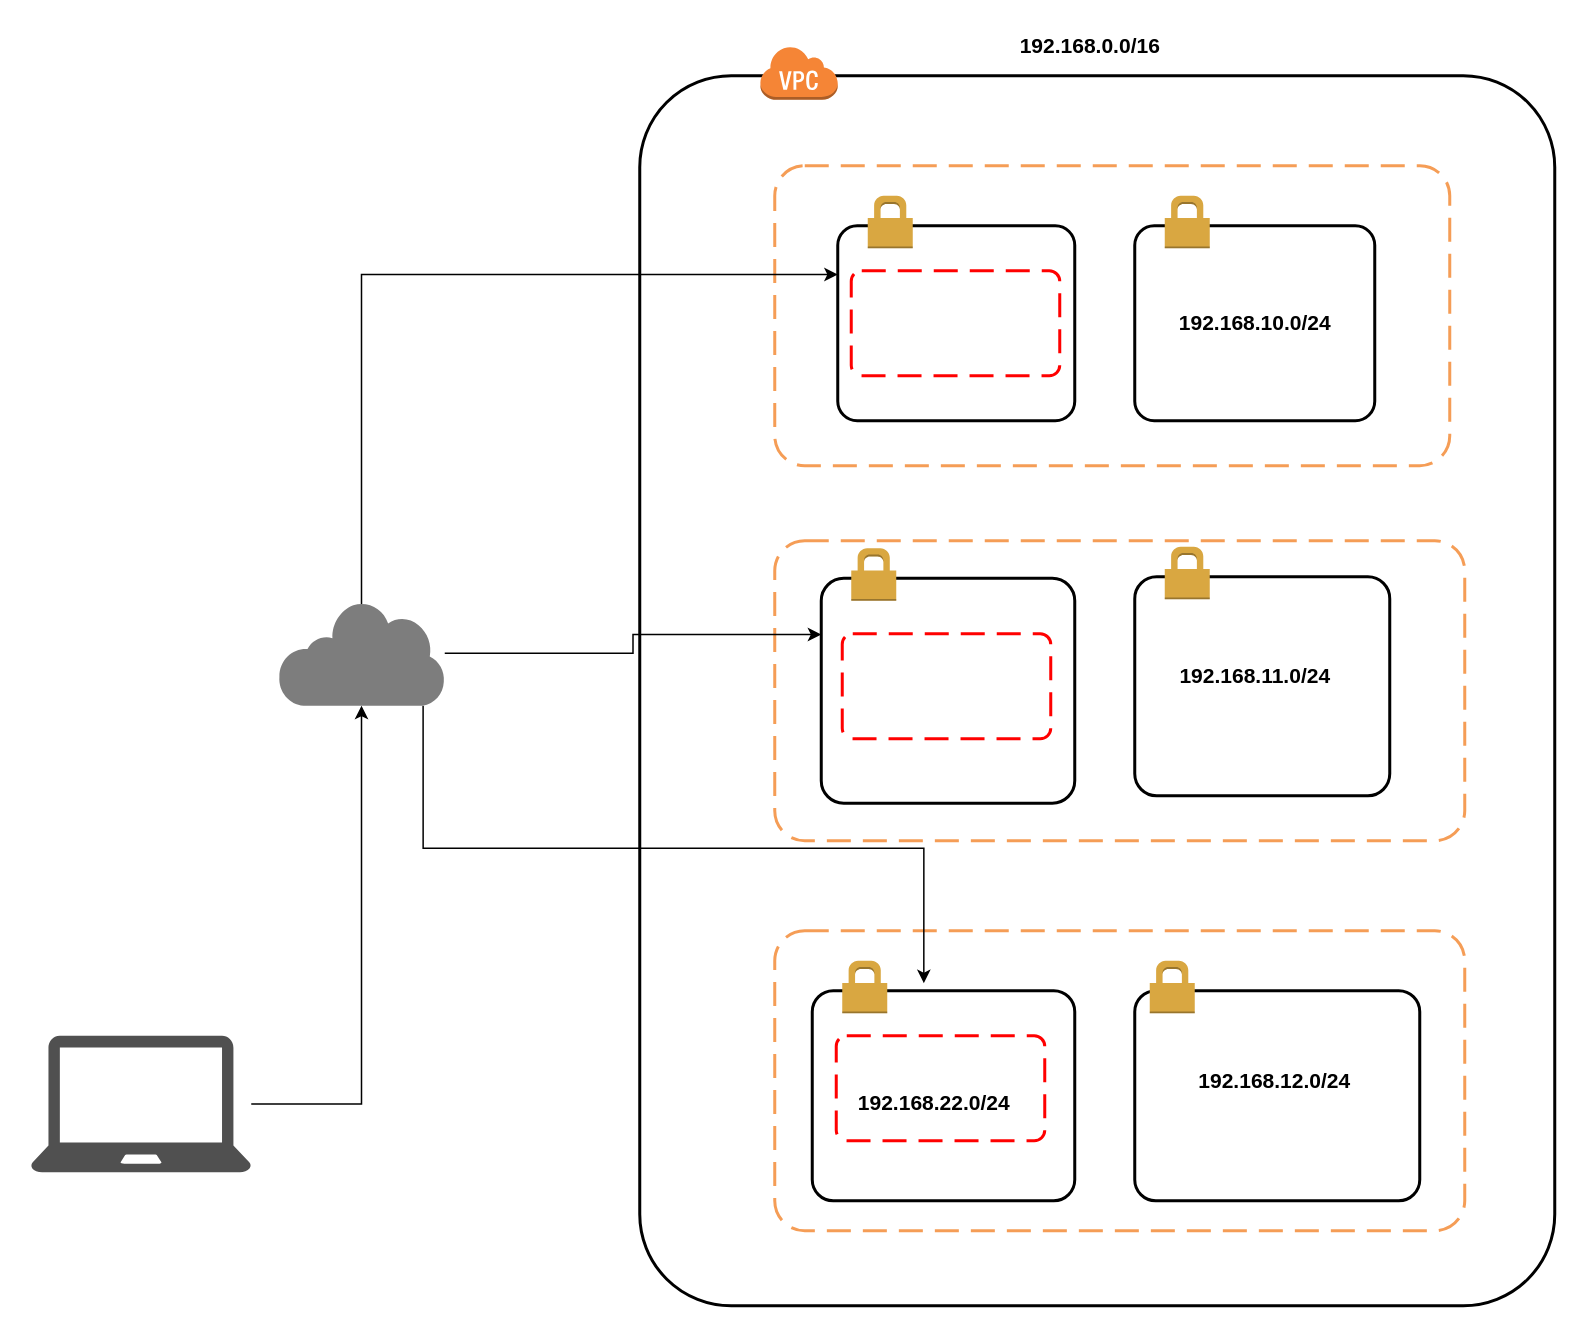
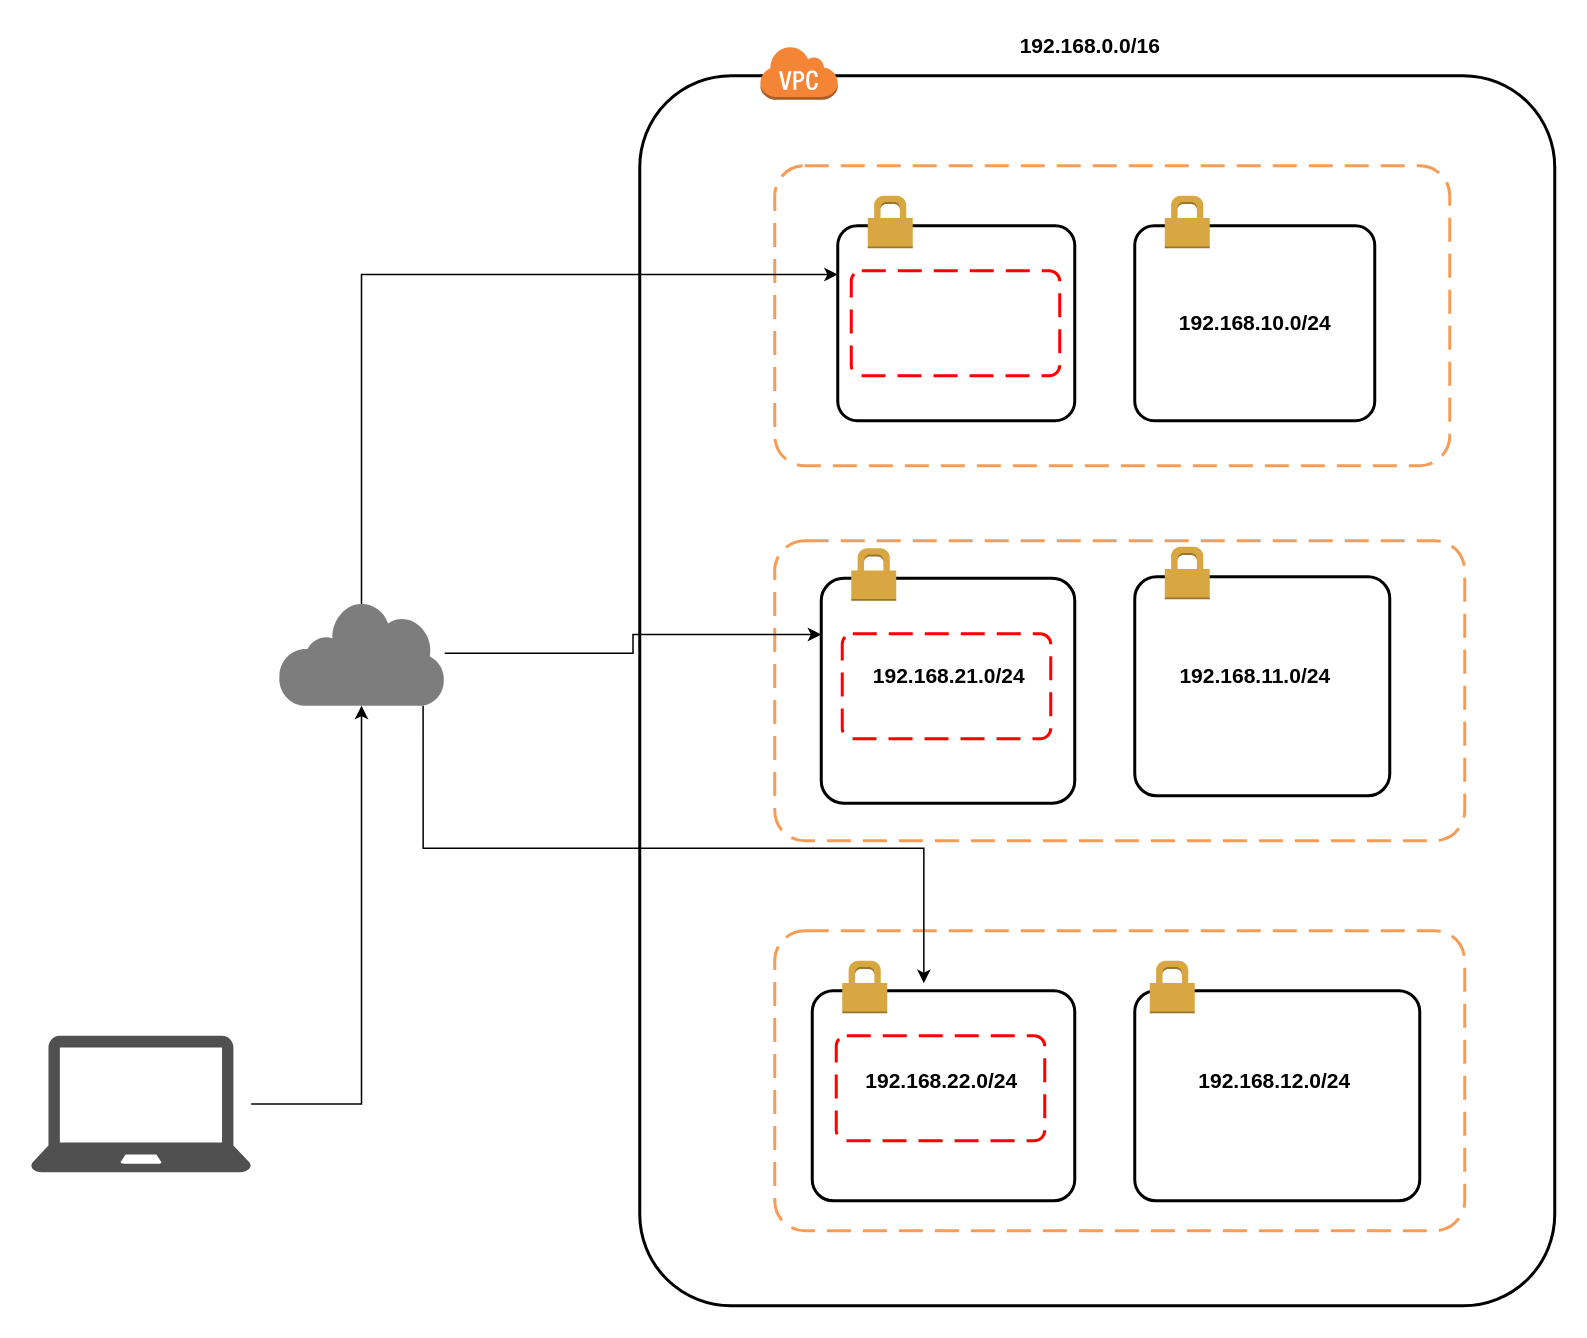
none -> (948, 676)
(934, 1103) -> (941, 1081)
